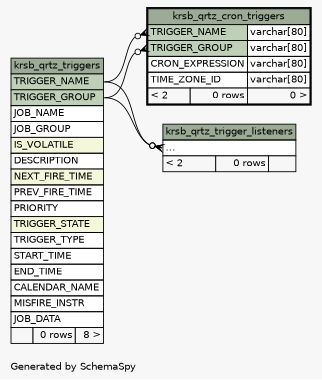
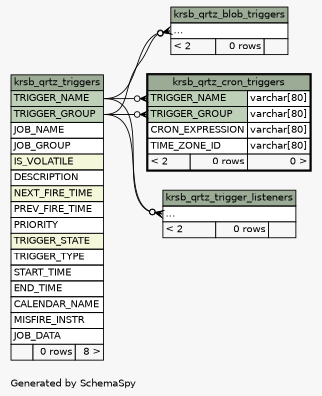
none -> (229, 31)
